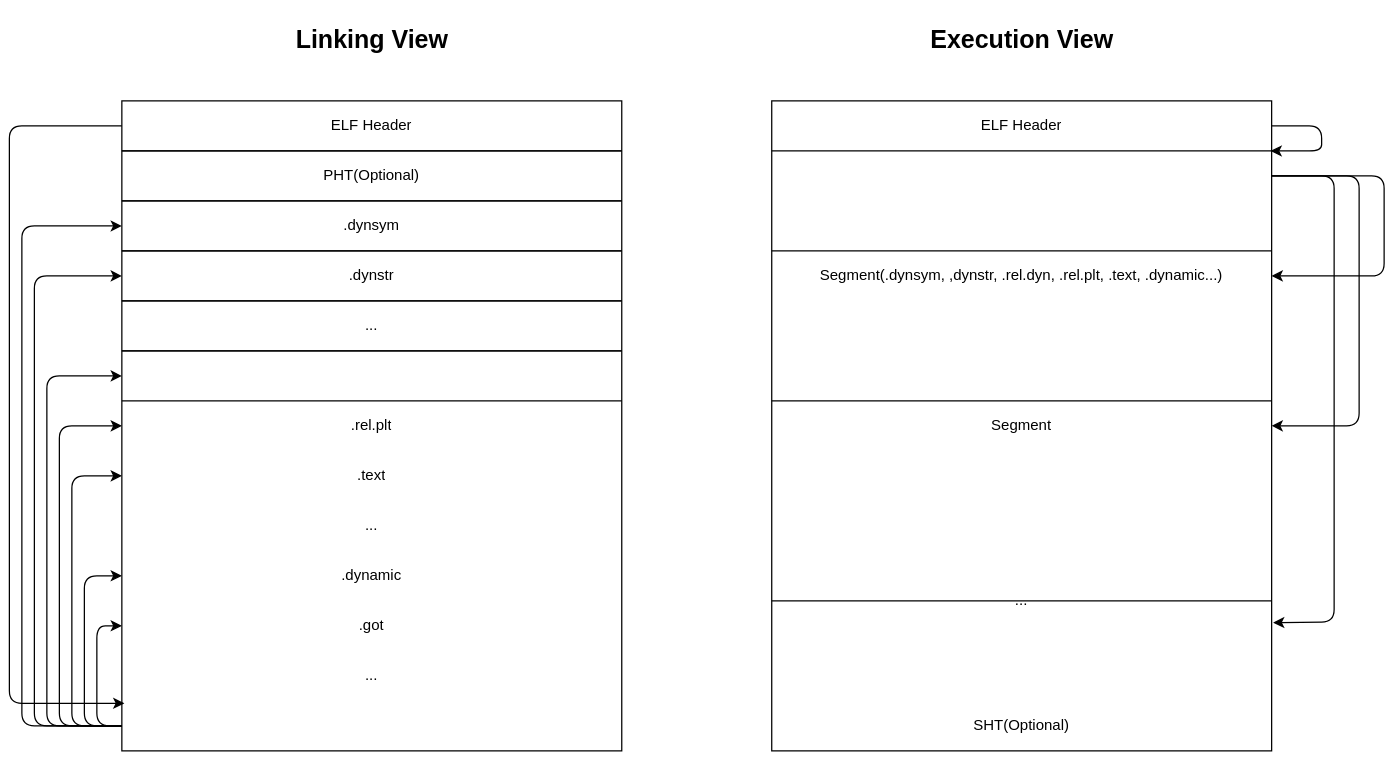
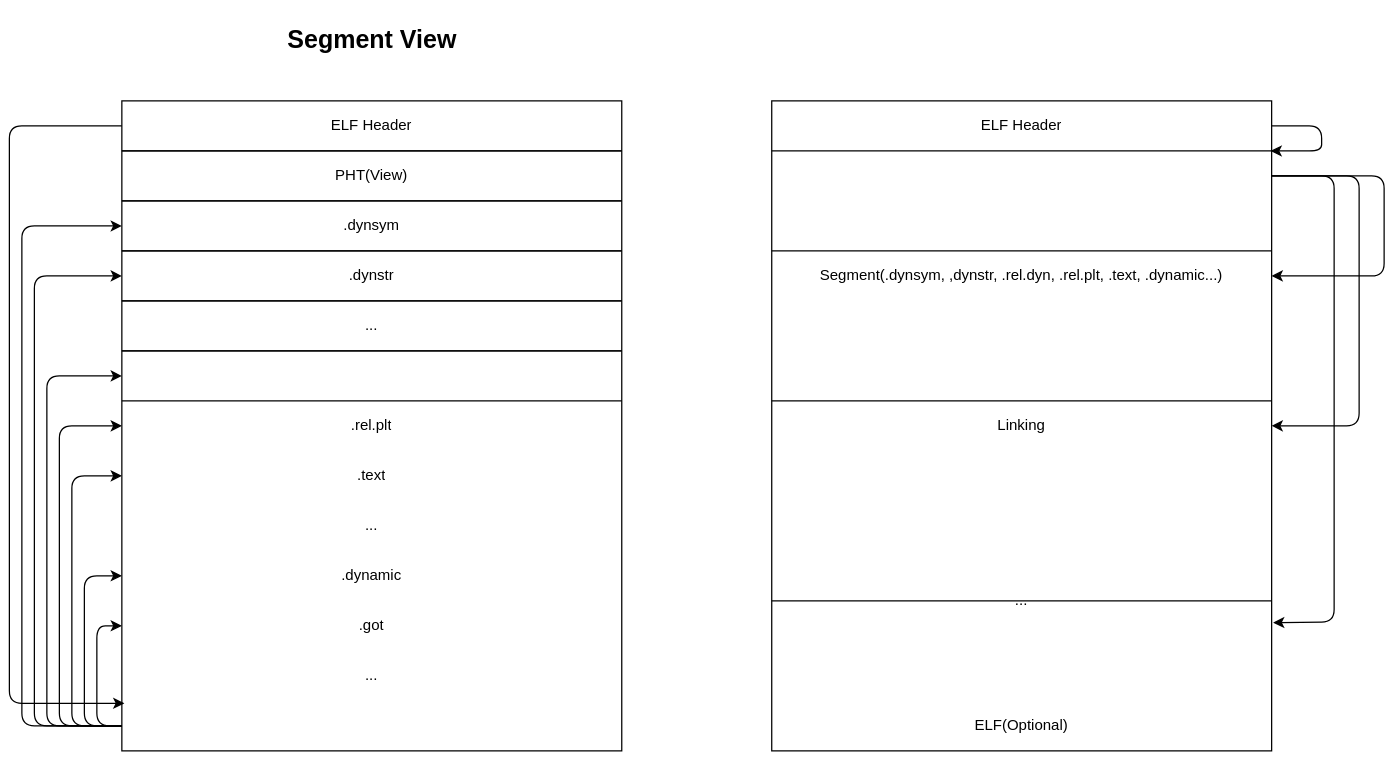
(373, 38) -> (373, 38)
(1022, 38) -> none
(372, 176) -> (372, 176)
(1022, 426) -> (1022, 426)
(1022, 726) -> (1022, 726)
